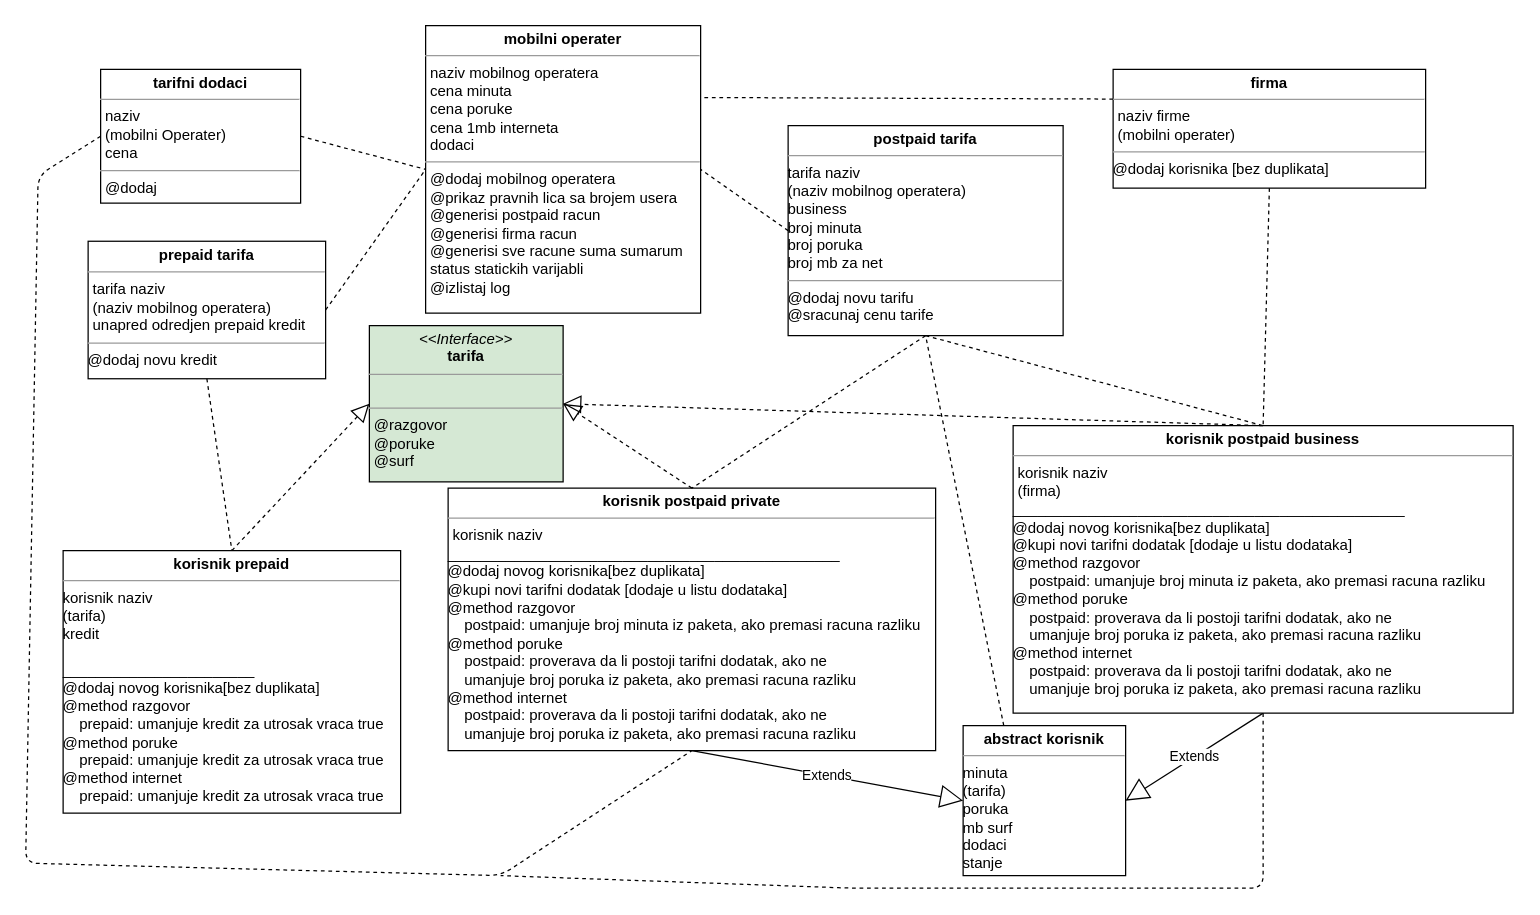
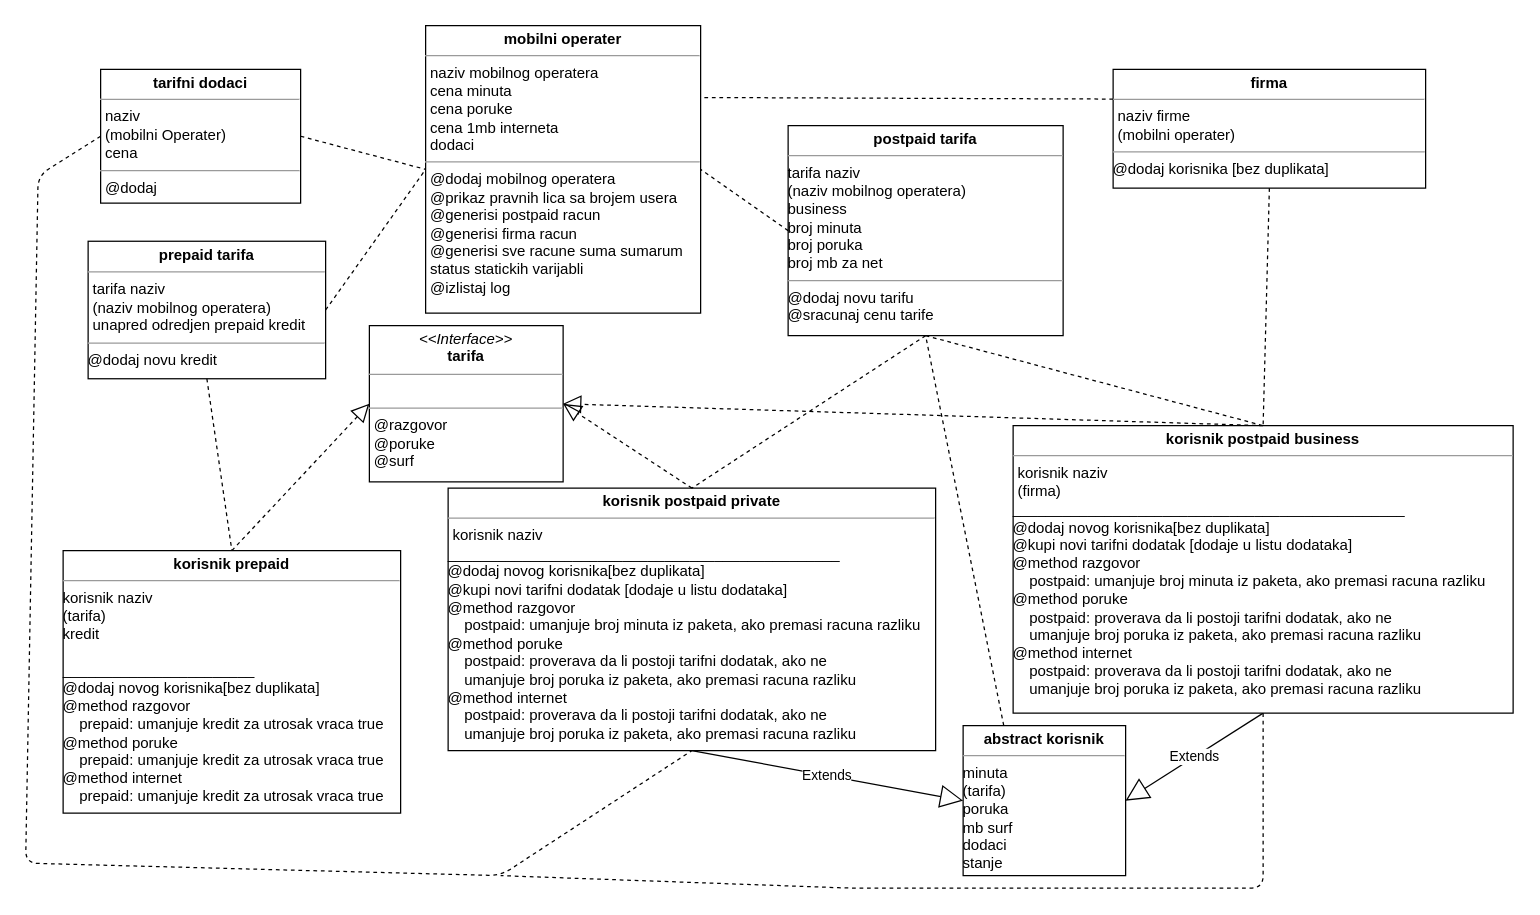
(466, 404) -> (466, 404)
